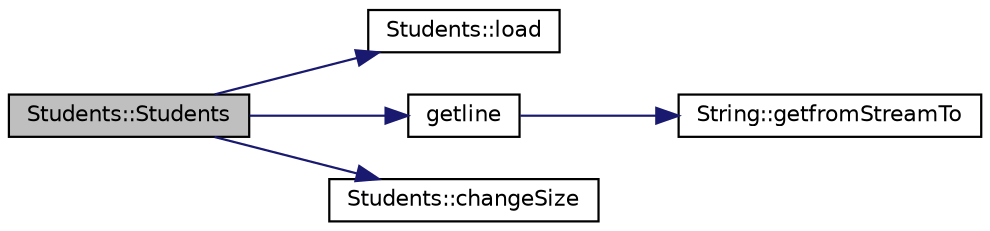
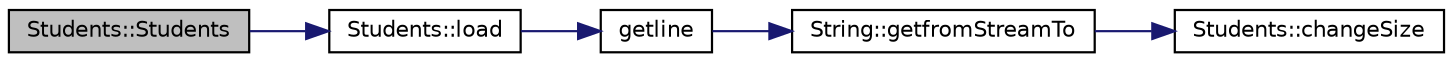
(318, 116) -> (549, 31)
(286, 155) -> (1123, 31)
